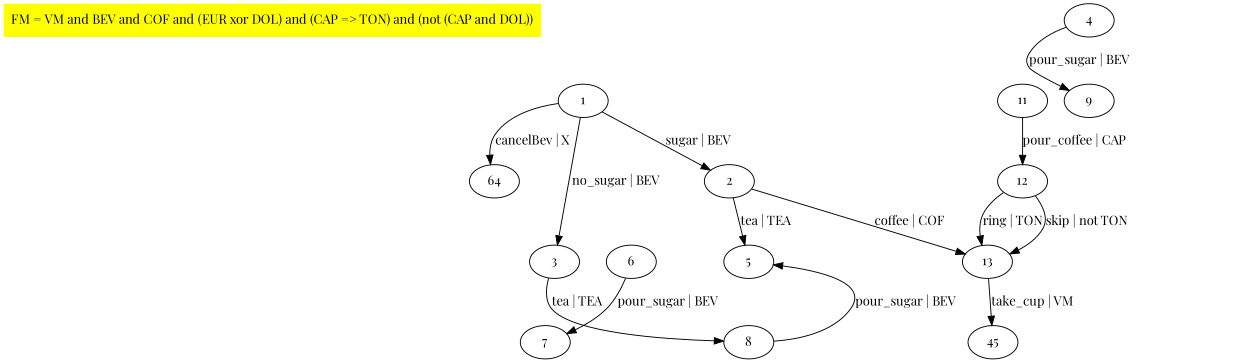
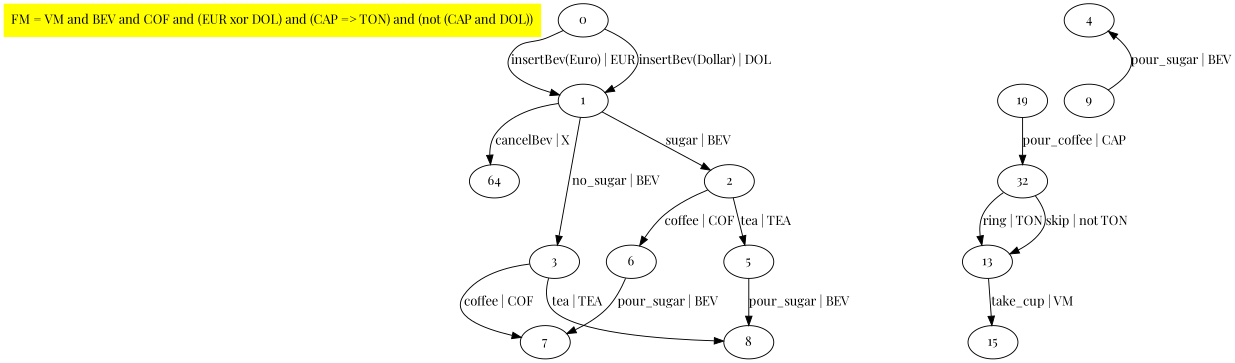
none -> (583, 20)
(1028, 56) -> (1131, 66)
(1023, 101) -> (1023, 101)
(1023, 181) -> (1023, 181)
(854, 220) -> (672, 209)
none -> (464, 295)
(853, 305) -> (749, 297)
(993, 342) -> (993, 342)
